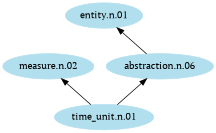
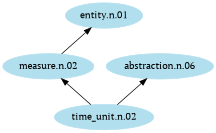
(135, 43) -> (74, 43)
(104, 117) -> (104, 117)
